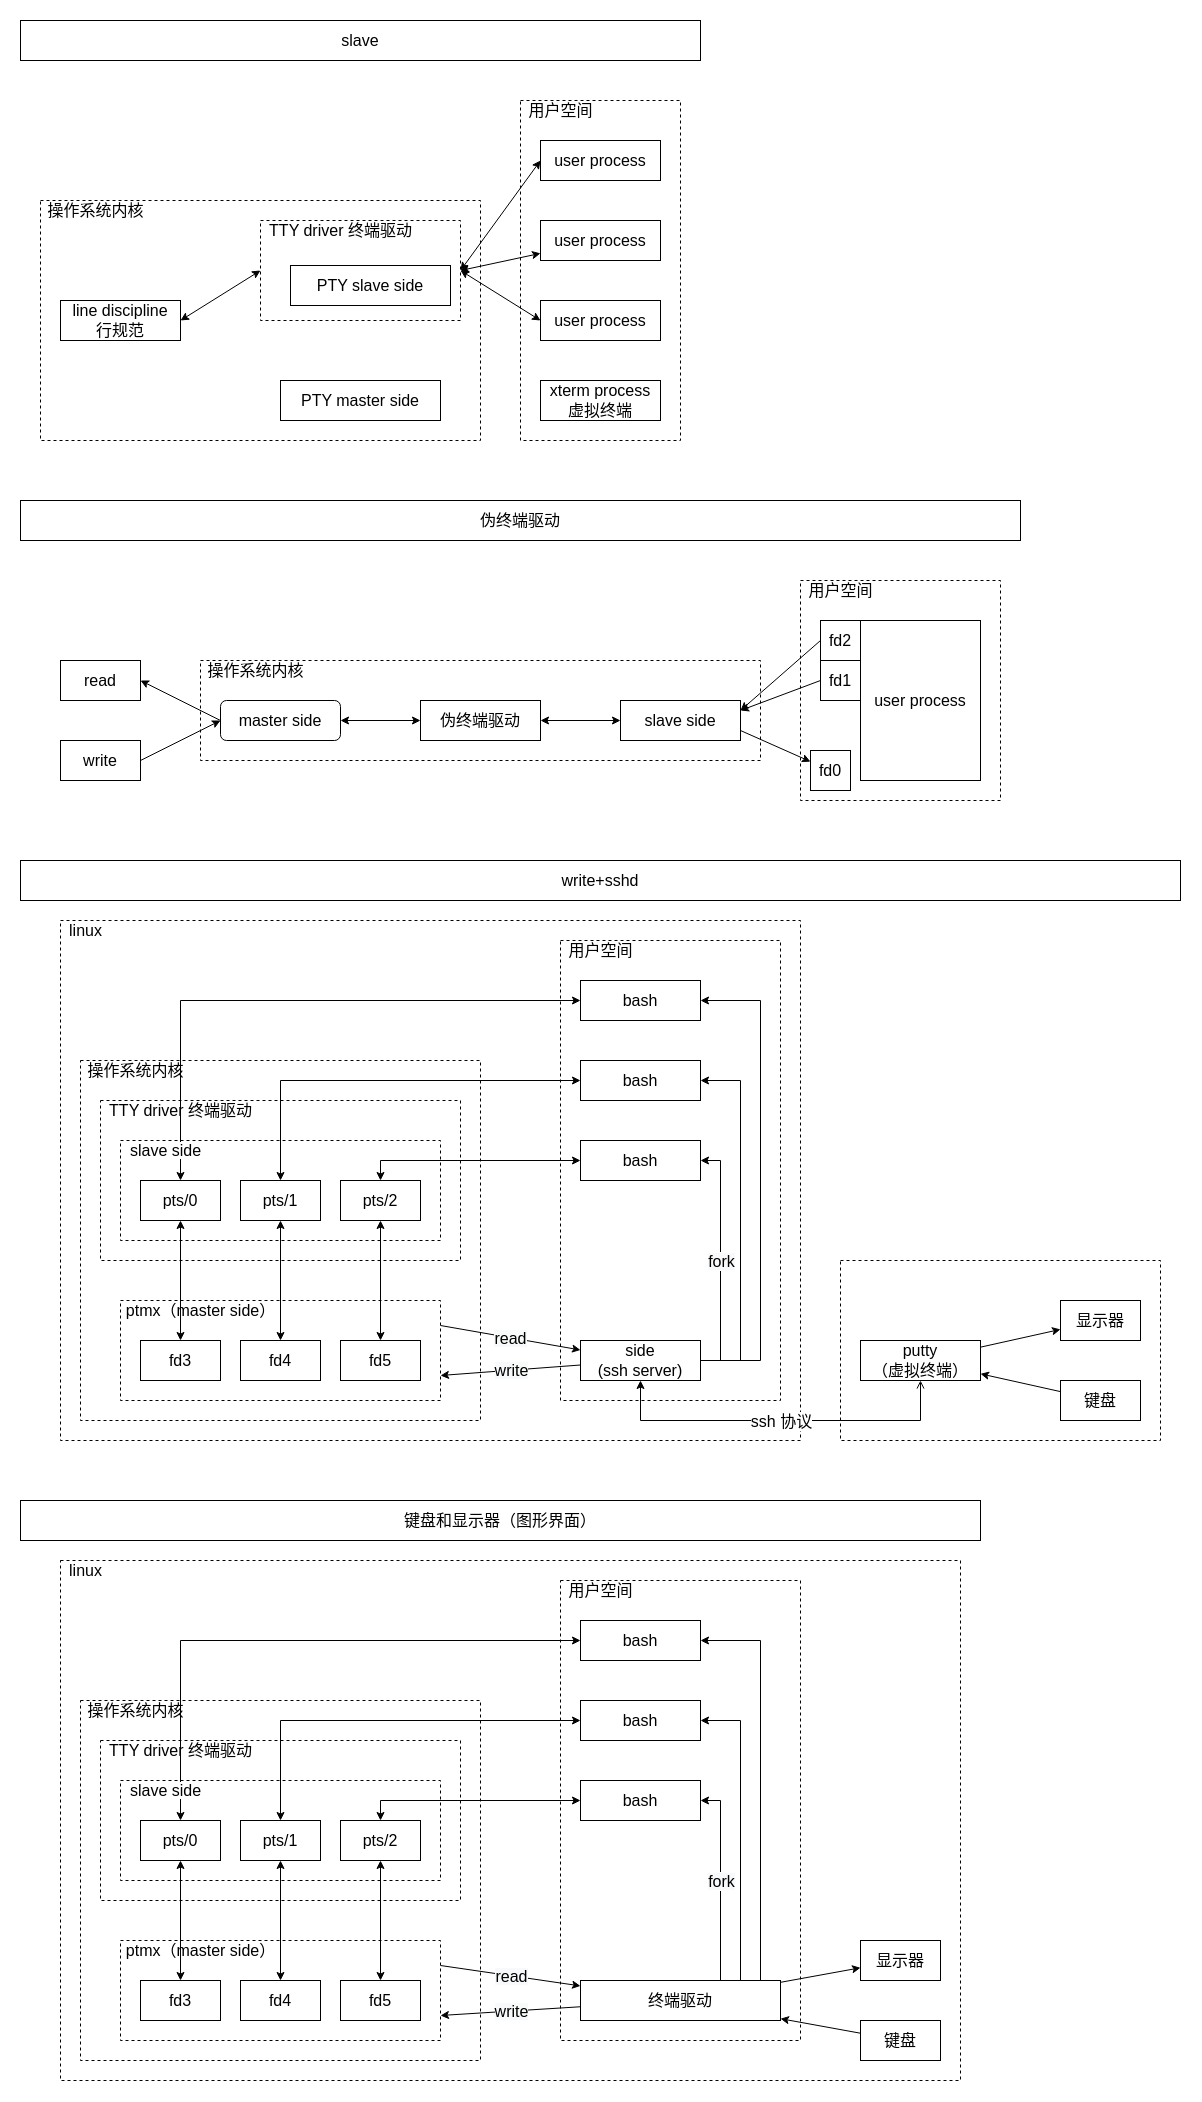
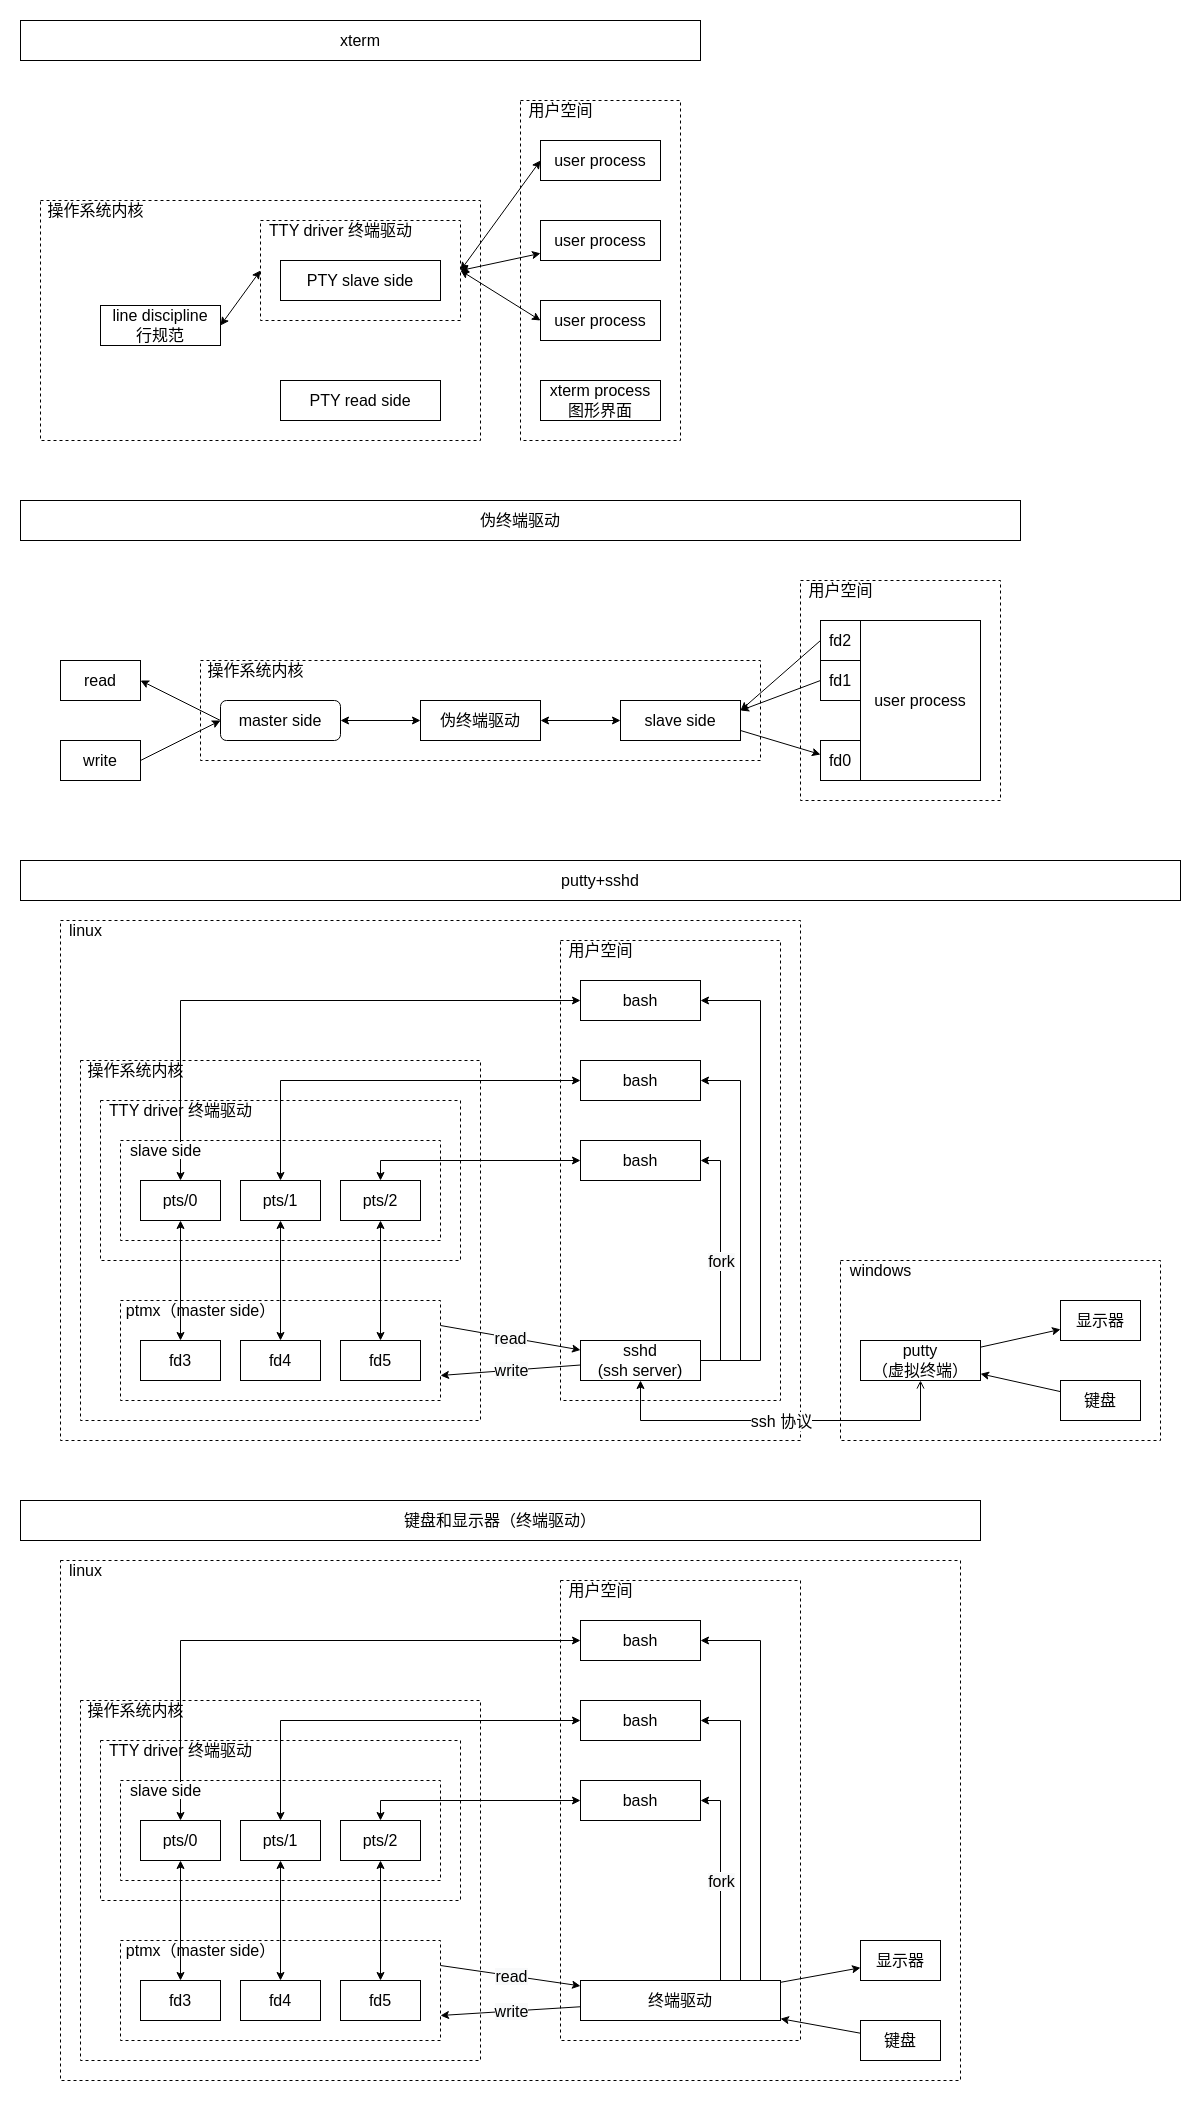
(361, 41) -> (361, 41)
(371, 286) -> (361, 281)
(121, 321) -> (161, 326)
(361, 401) -> (361, 401)
(601, 401) -> (601, 401)
(831, 771) -> (841, 761)
(601, 881) -> (601, 881)
none -> (881, 1271)
(641, 1361) -> (641, 1361)
(501, 1521) -> (501, 1521)
